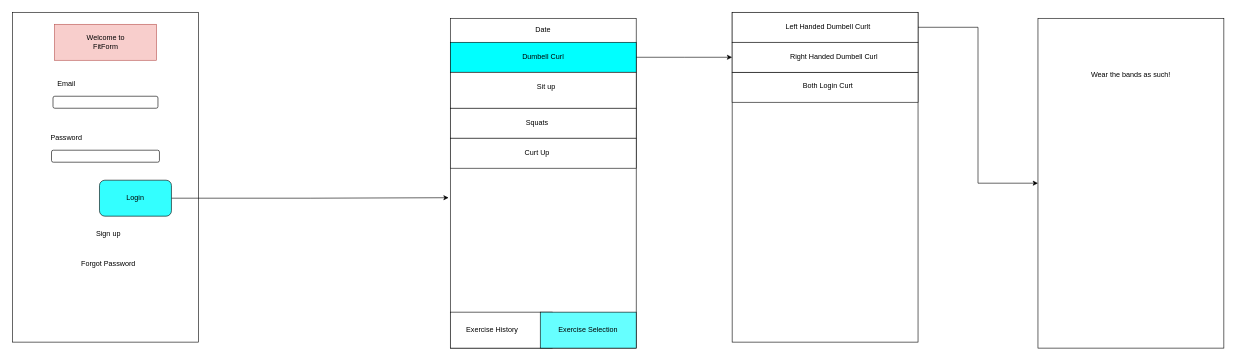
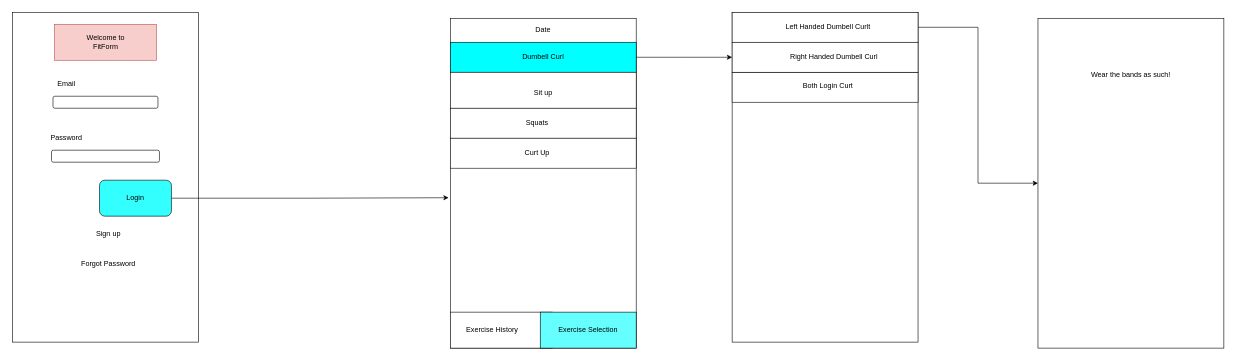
(546, 87) -> (543, 93)
